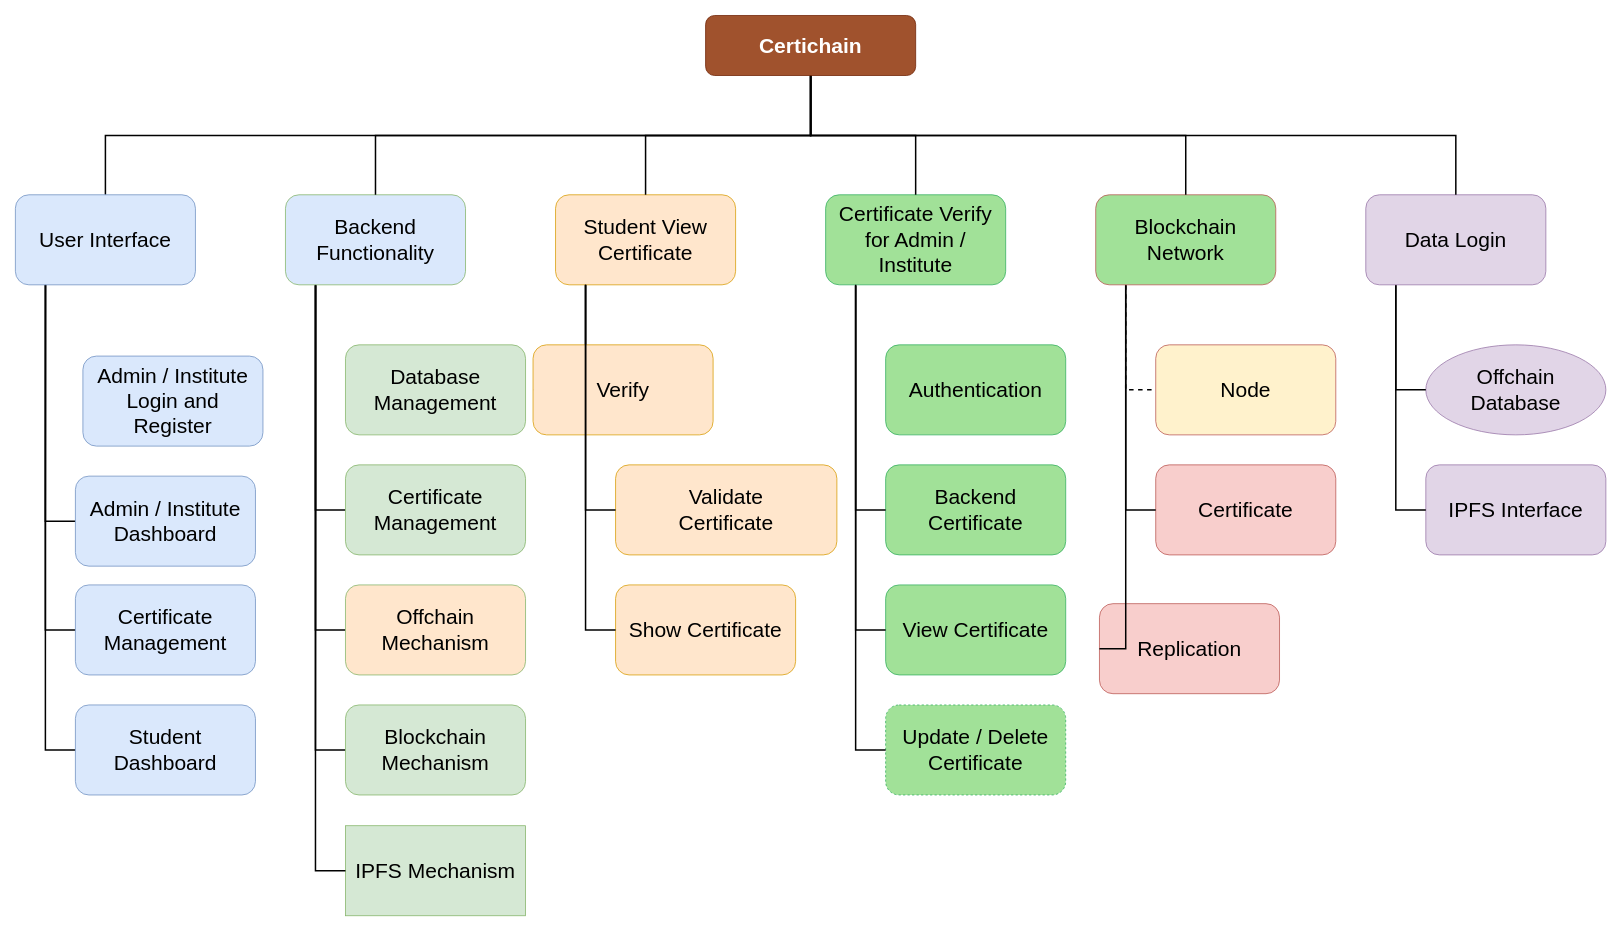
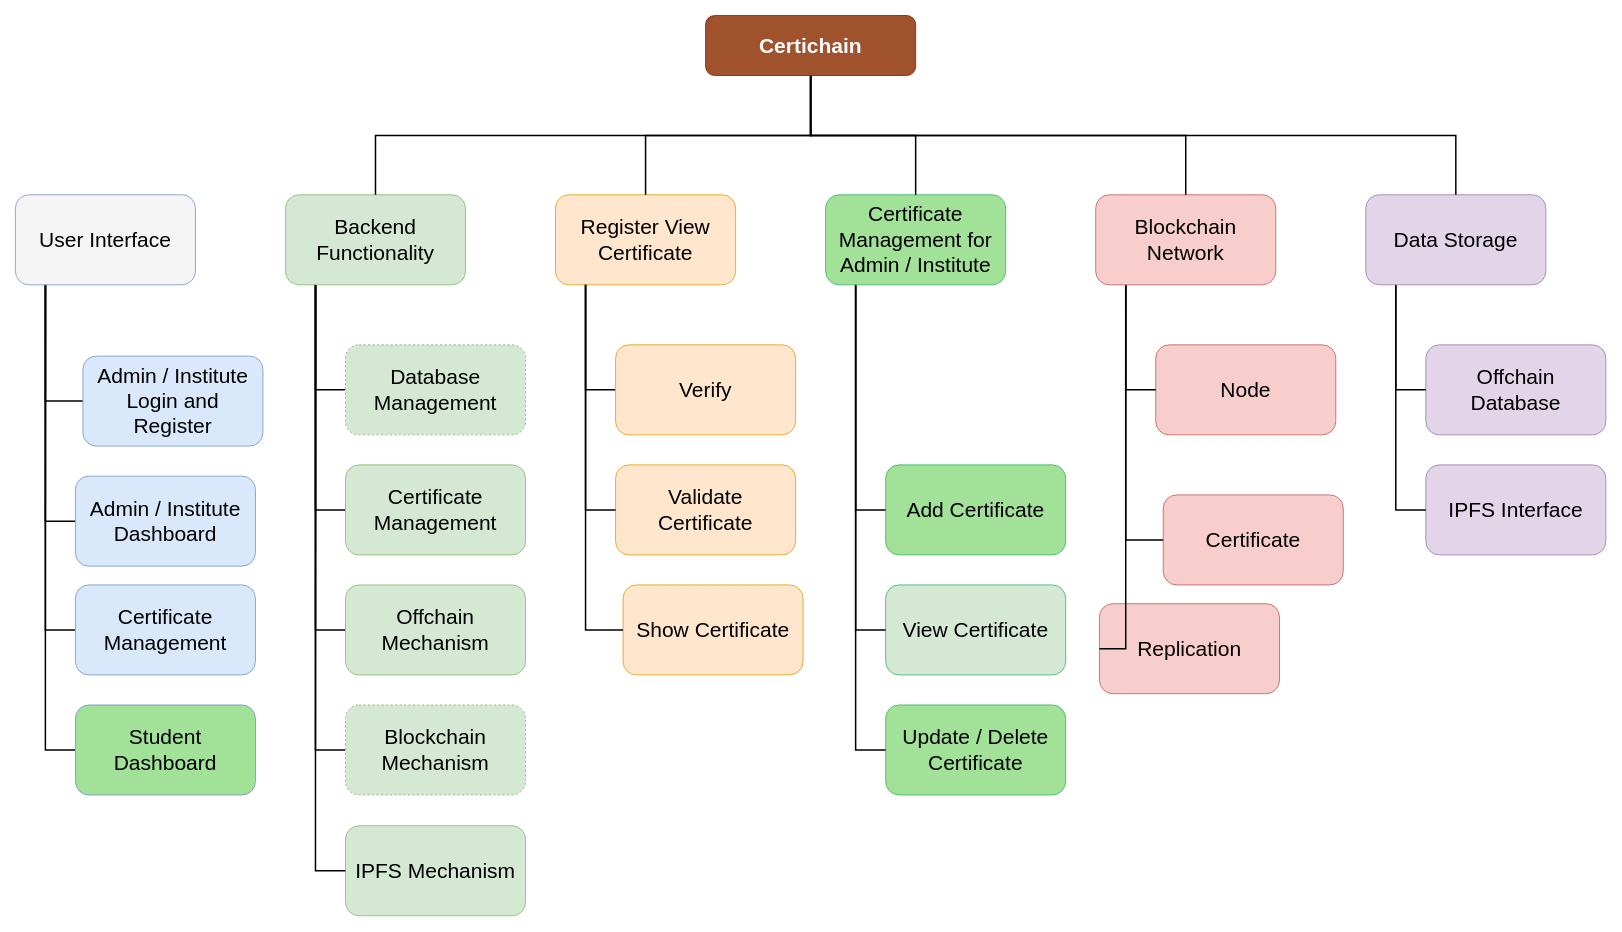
(209, 135) -> none
(105, 240) -> (105, 240)
(375, 240) -> (375, 240)
(645, 240) -> (645, 240)
(915, 240) -> (915, 240)
(1185, 240) -> (1185, 240)
(1455, 240) -> (1455, 240)
none -> (331, 390)
(435, 390) -> (435, 390)
(623, 390) -> (705, 390)
(975, 390) -> none
(1141, 390) -> (1141, 390)
(1245, 390) -> (1245, 390)
(1515, 390) -> (1515, 390)
none -> (65, 401)
(726, 510) -> (705, 510)
(975, 510) -> (975, 510)
(1245, 510) -> (1253, 540)
(435, 630) -> (435, 630)
(705, 630) -> (713, 630)
(975, 630) -> (975, 630)
(165, 750) -> (165, 750)
(435, 750) -> (435, 750)
(975, 750) -> (975, 750)
(435, 870) -> (435, 870)
